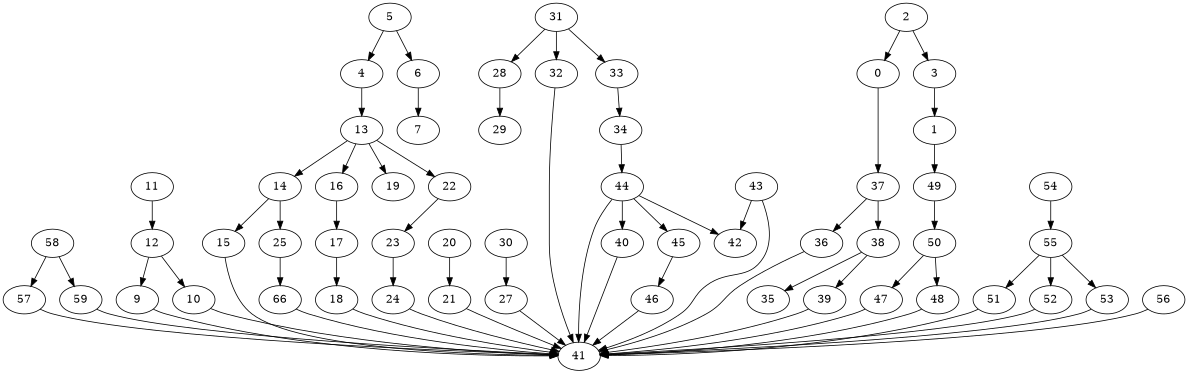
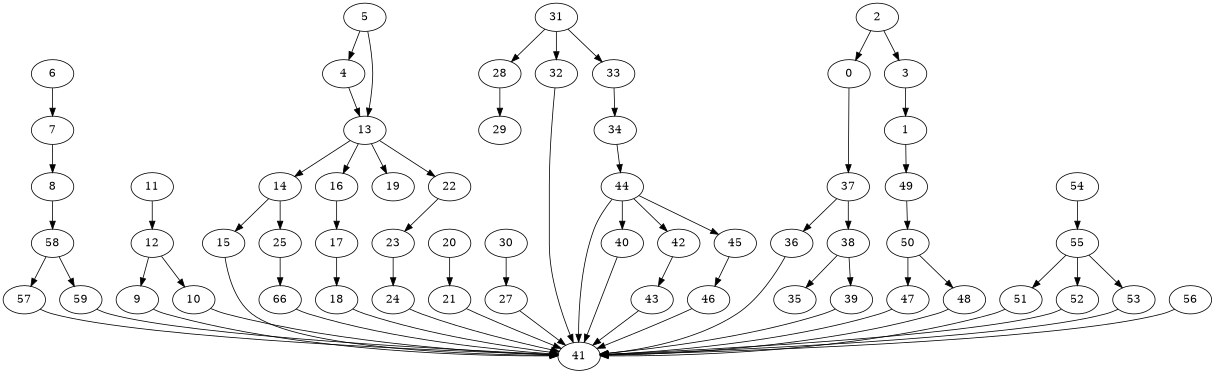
(402, 42) -> (373, 70)
none -> (53, 187)
(747, 211) -> (667, 268)
